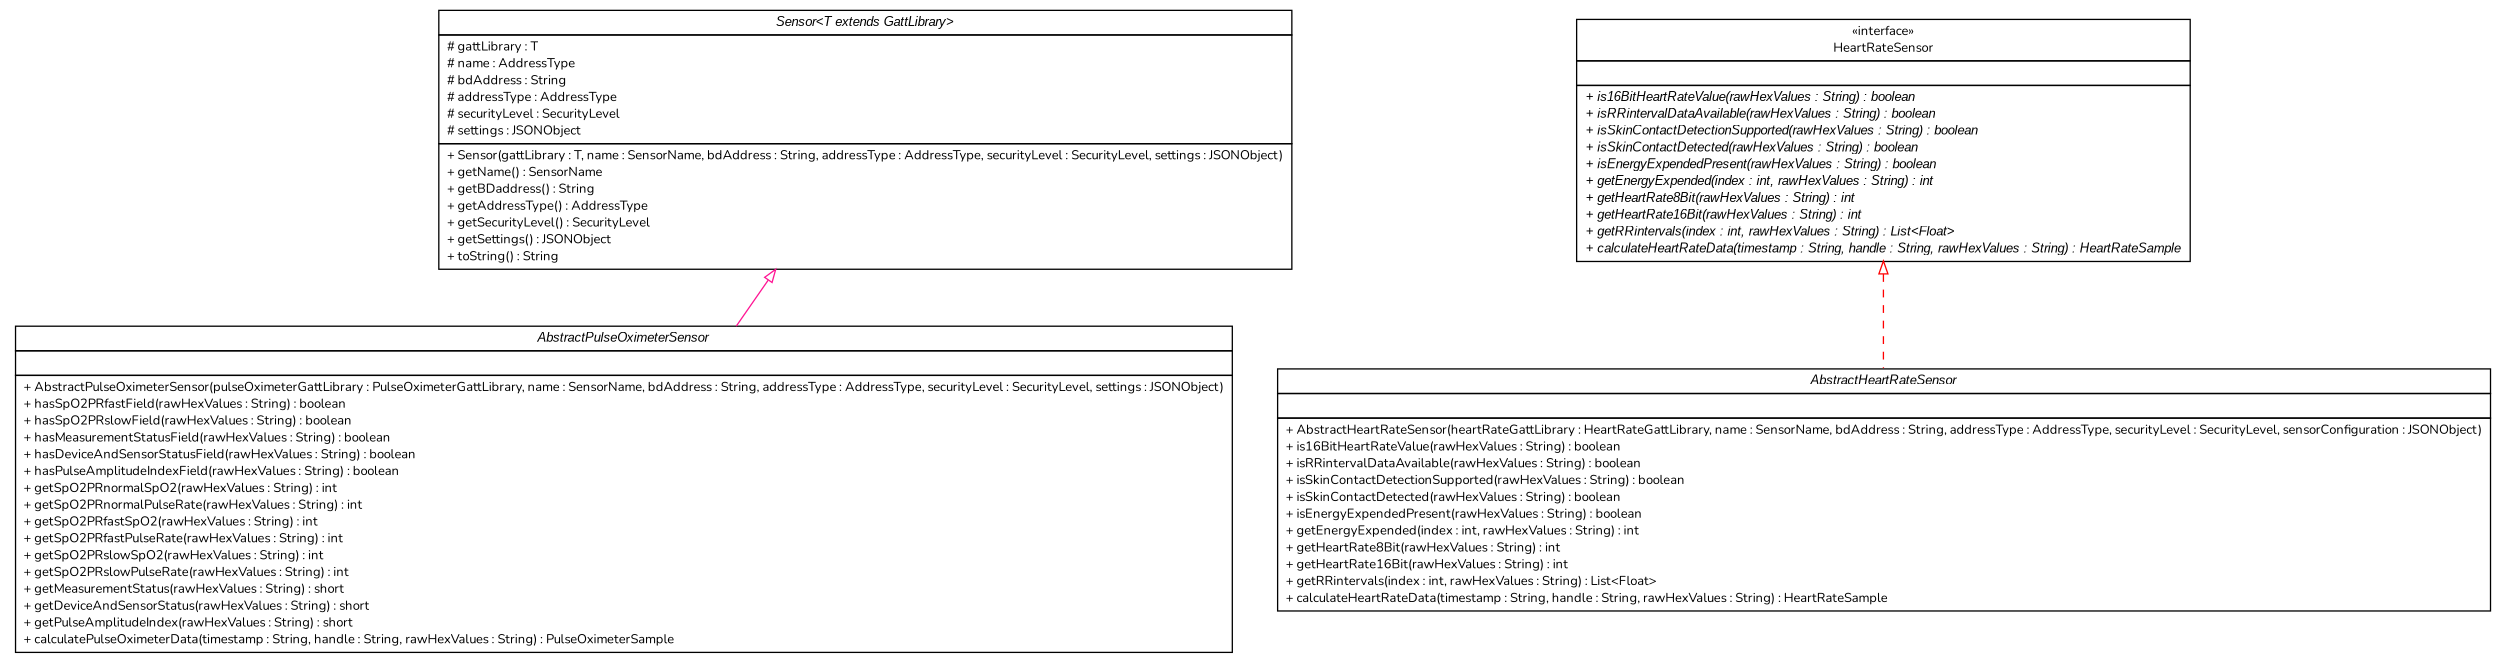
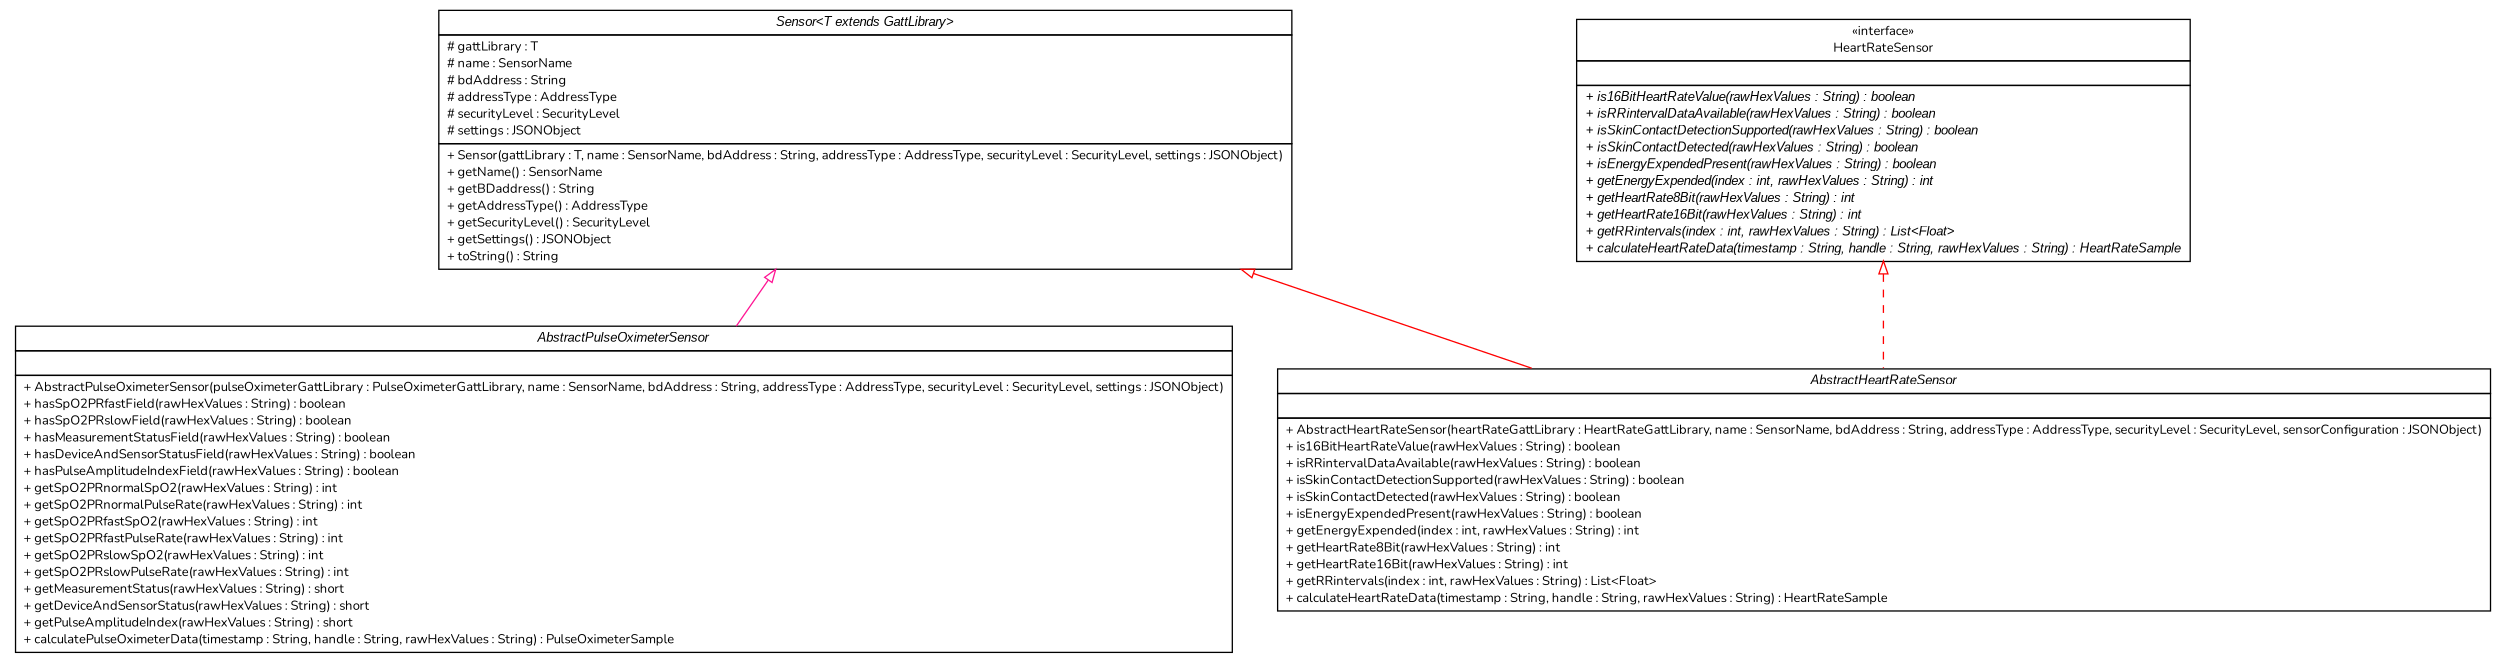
(511, 63) -> (510, 63)
none -> (1393, 321)
